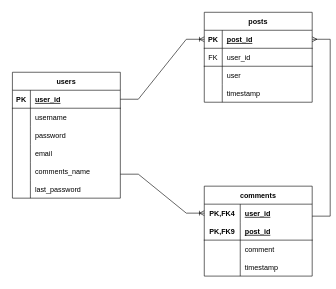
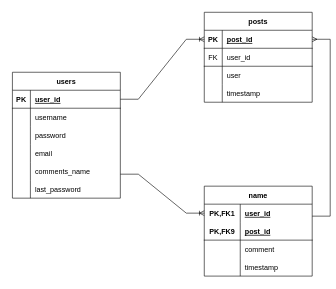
(258, 196) -> (258, 196)
(222, 214) -> (222, 214)
